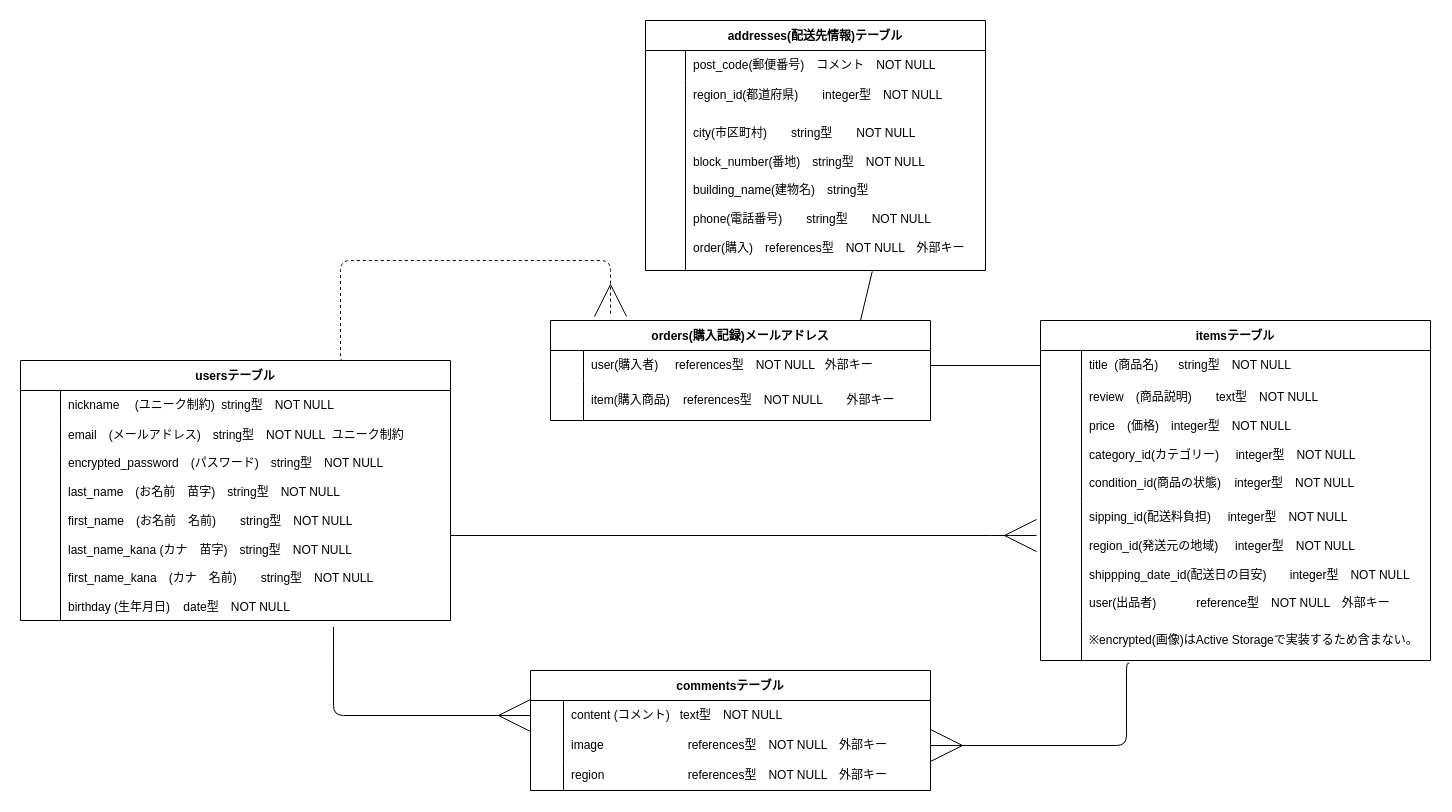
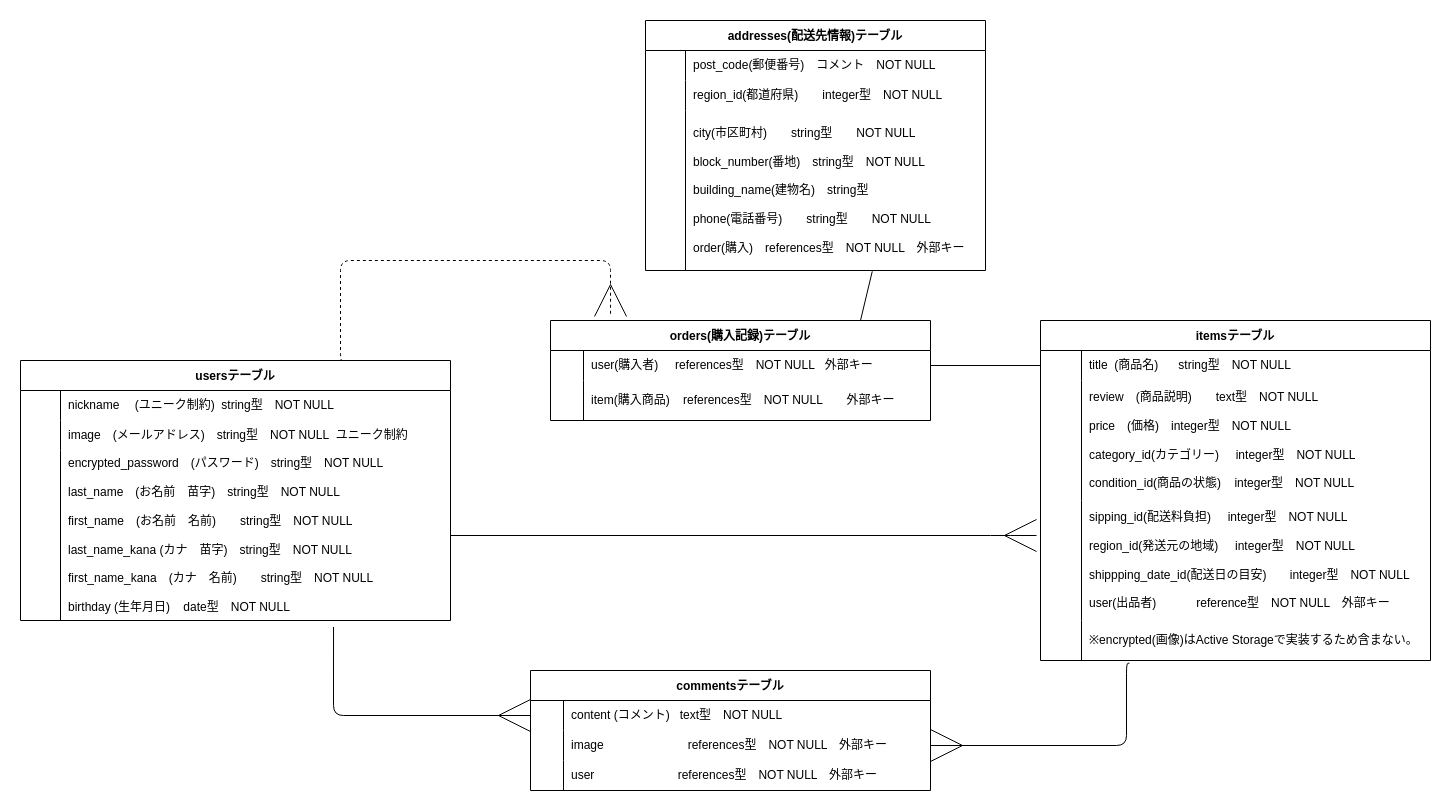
(740, 336) -> (740, 336)
(240, 436) -> (242, 436)
(751, 776) -> (751, 776)
